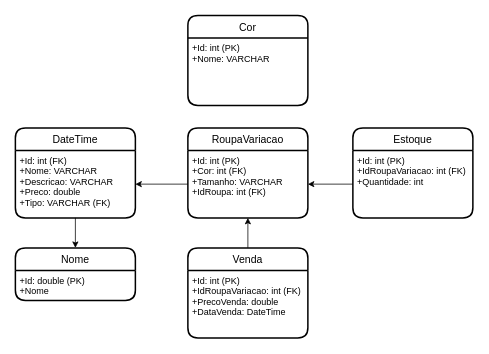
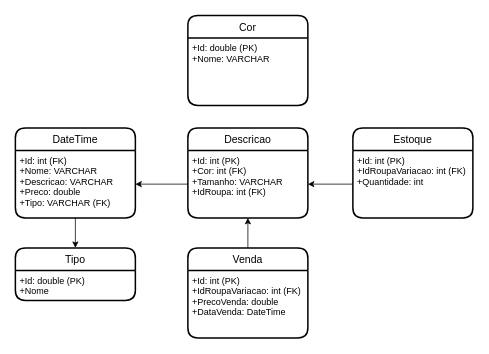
(220, 48) -> (228, 48)
(248, 140) -> (248, 140)
(75, 260) -> (75, 260)
